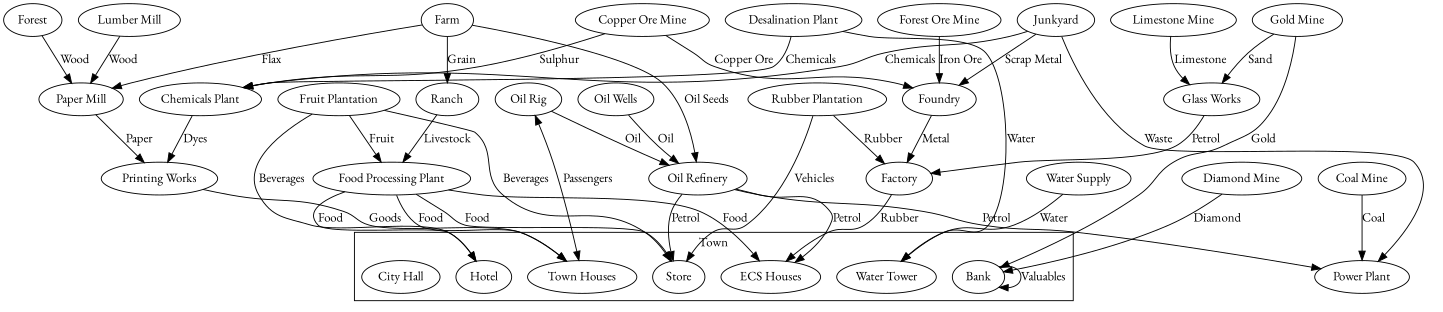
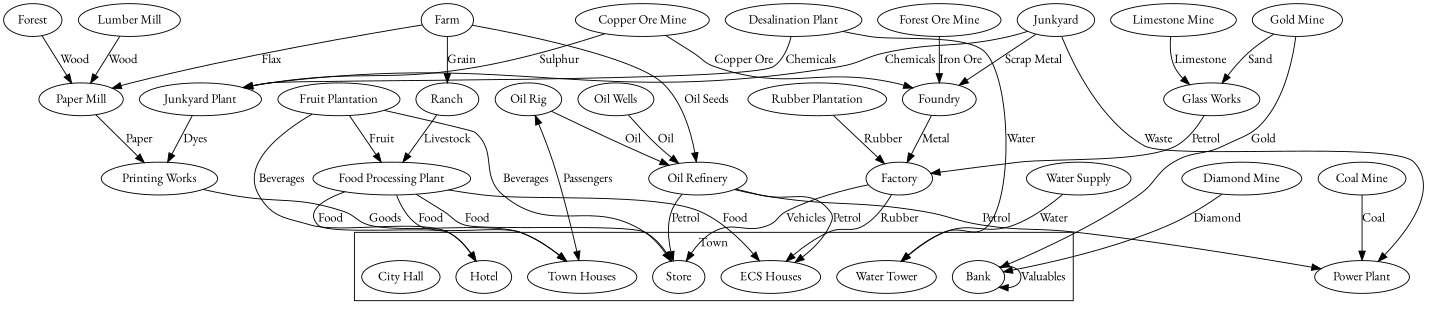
(200, 99) -> (200, 99)
(769, 203) -> (777, 219)
